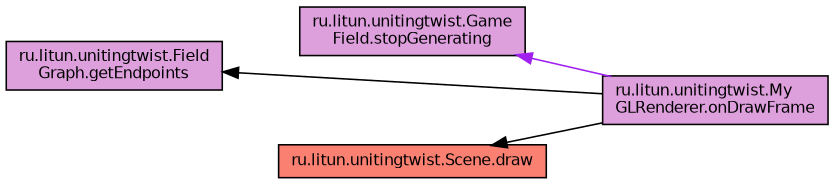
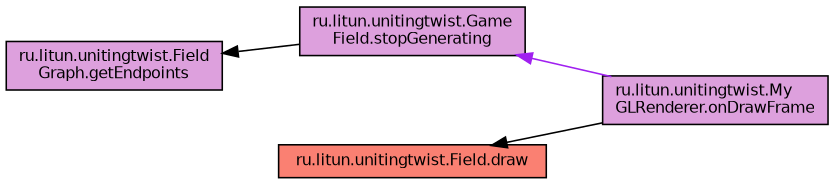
(421, 83) -> (269, 48)
(412, 161) -> (412, 161)
